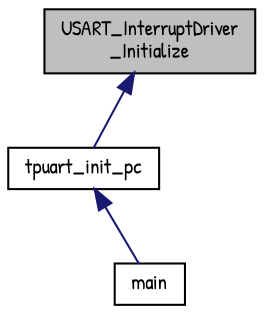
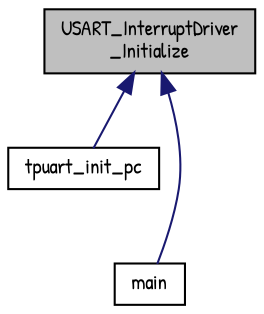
(122, 236) -> (180, 179)
